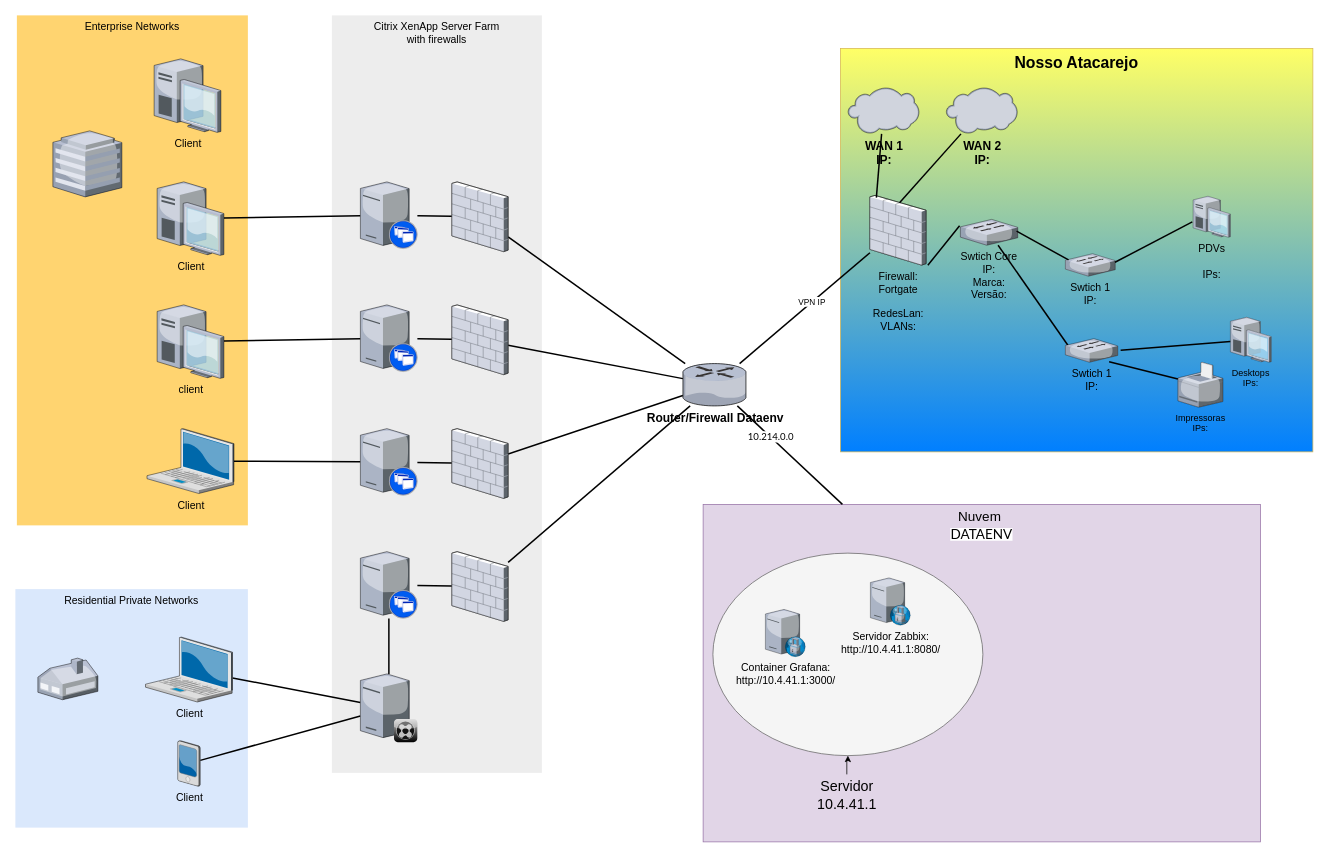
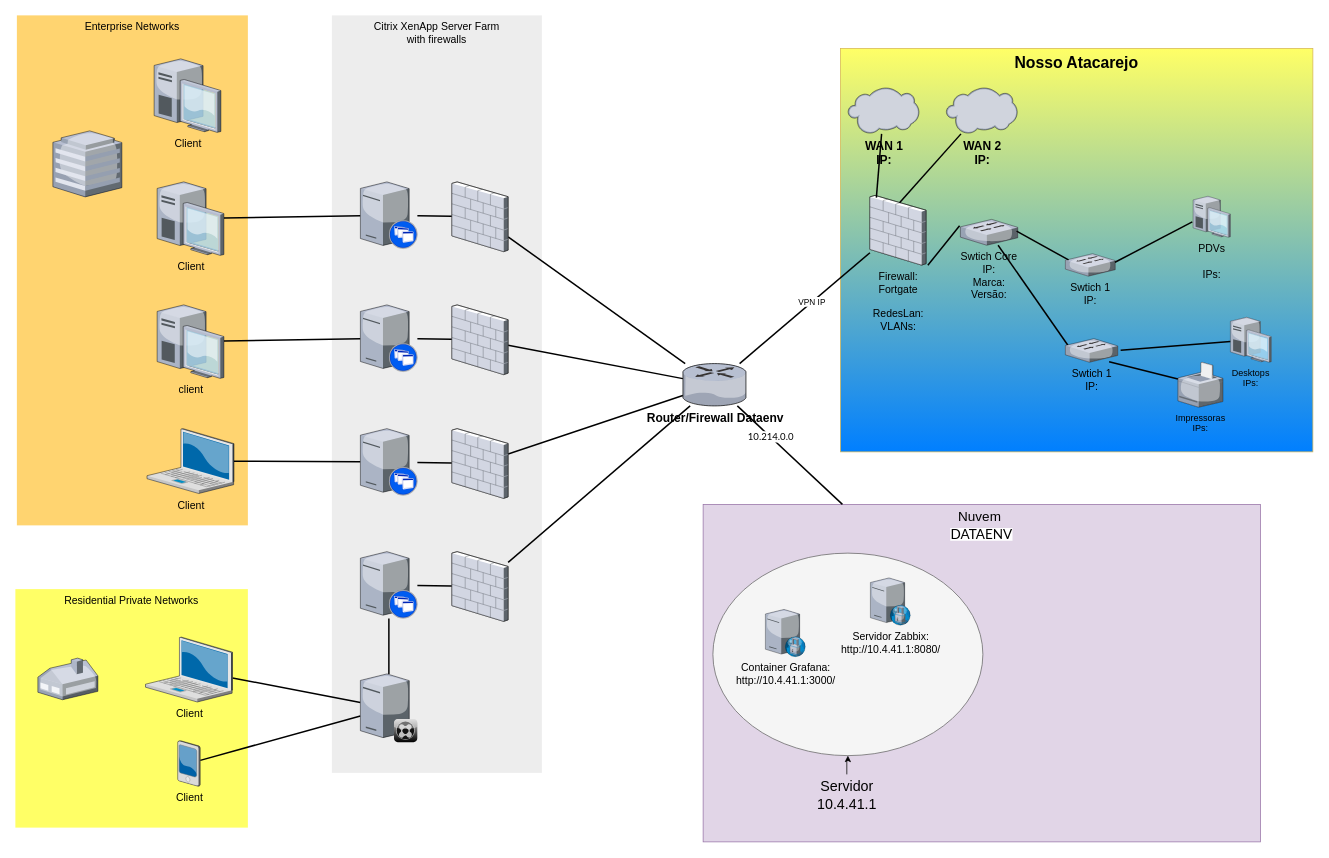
(132, 708) -> (132, 708)
